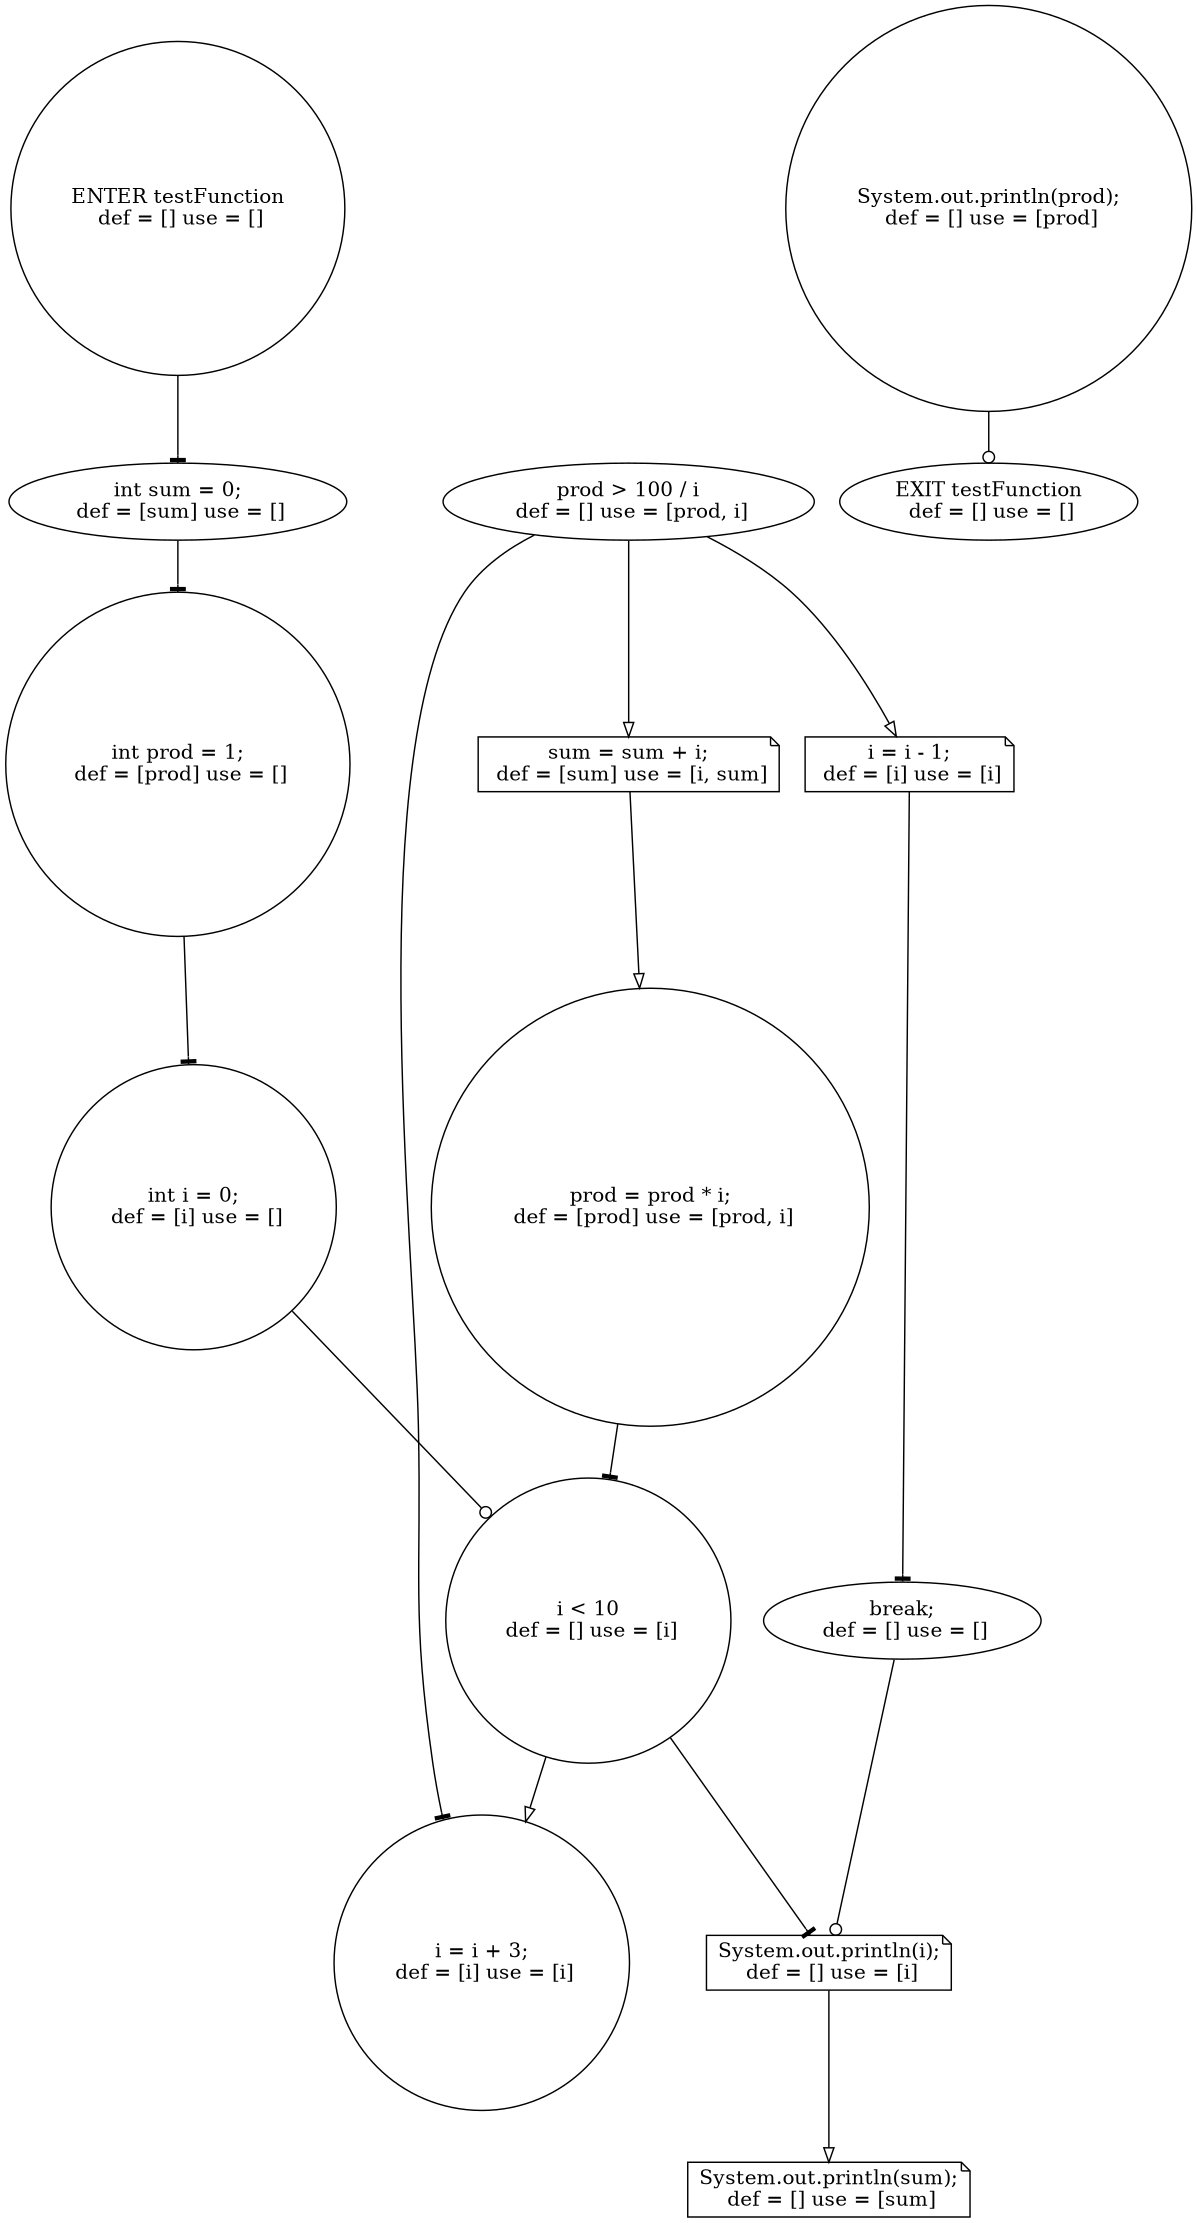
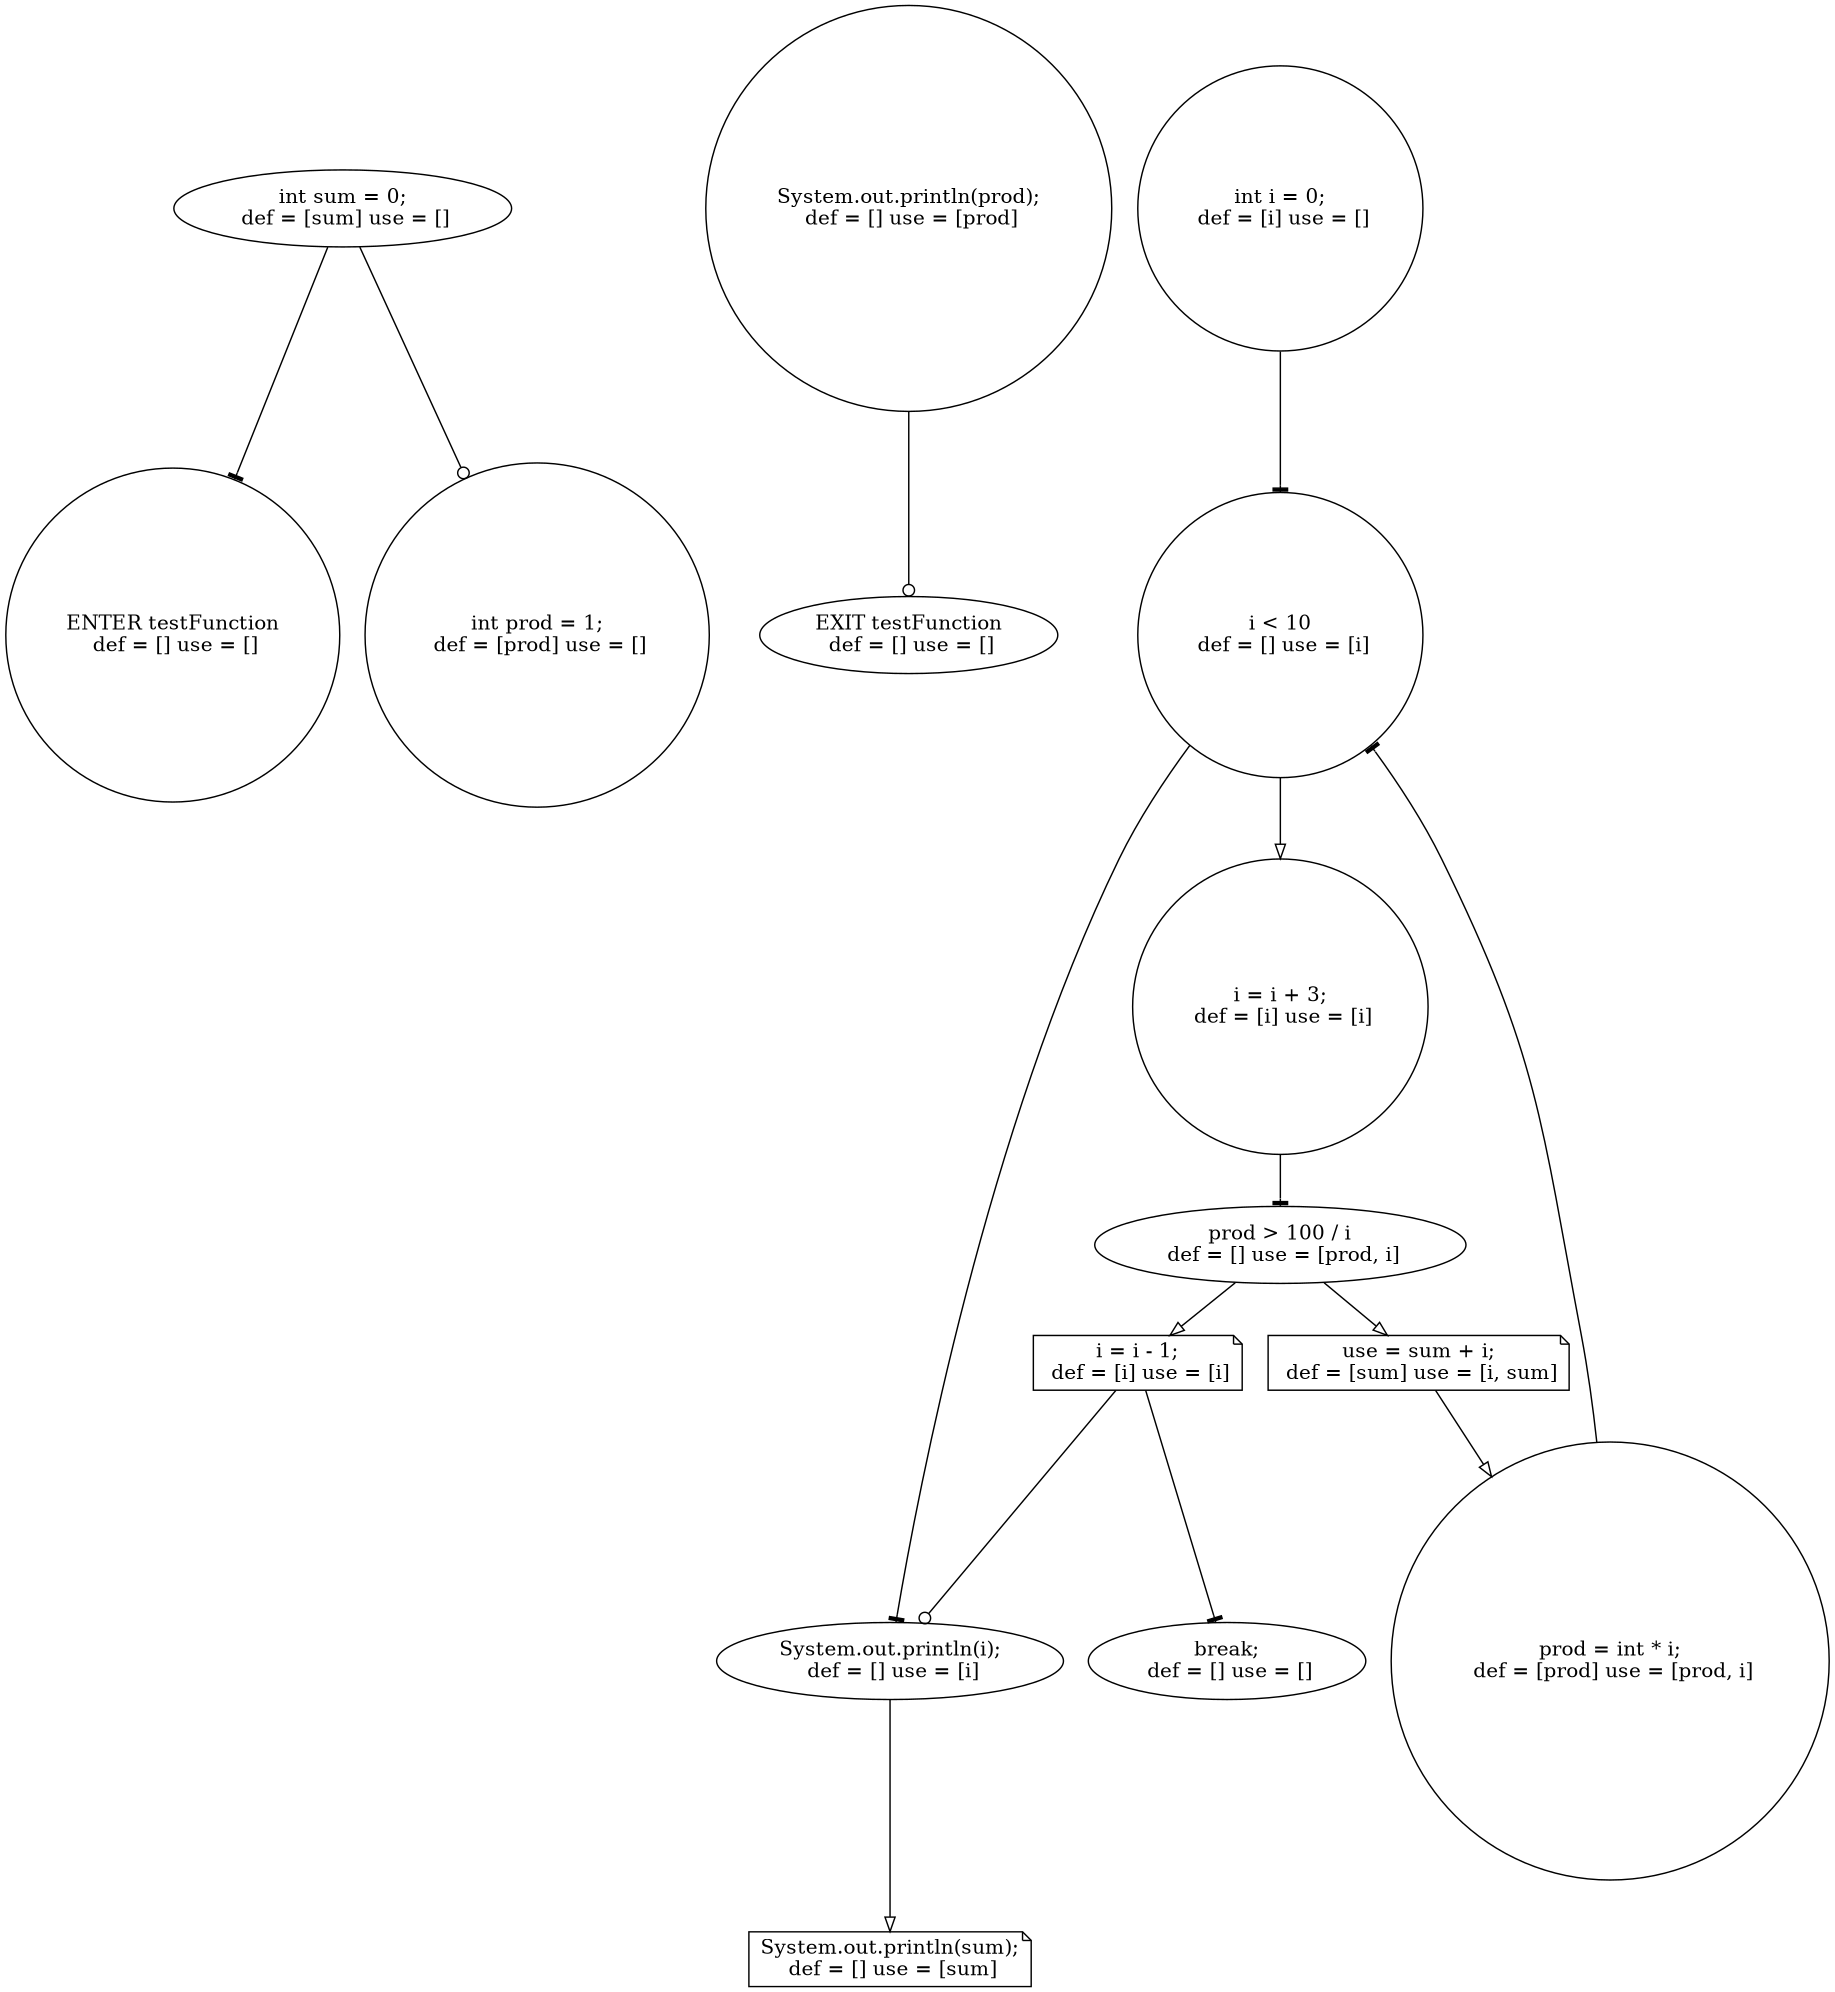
(178, 416) -> (283, 360)
(178, 563) -> (410, 357)
(629, 764) -> (1419, 1363)
(186, 997) -> none
(405, 1153) -> (1280, 1176)
(650, 1207) -> (1610, 1661)
(387, 1410) -> (1280, 418)
(866, 1792) -> (1022, 1502)
(829, 1963) -> (890, 1661)
